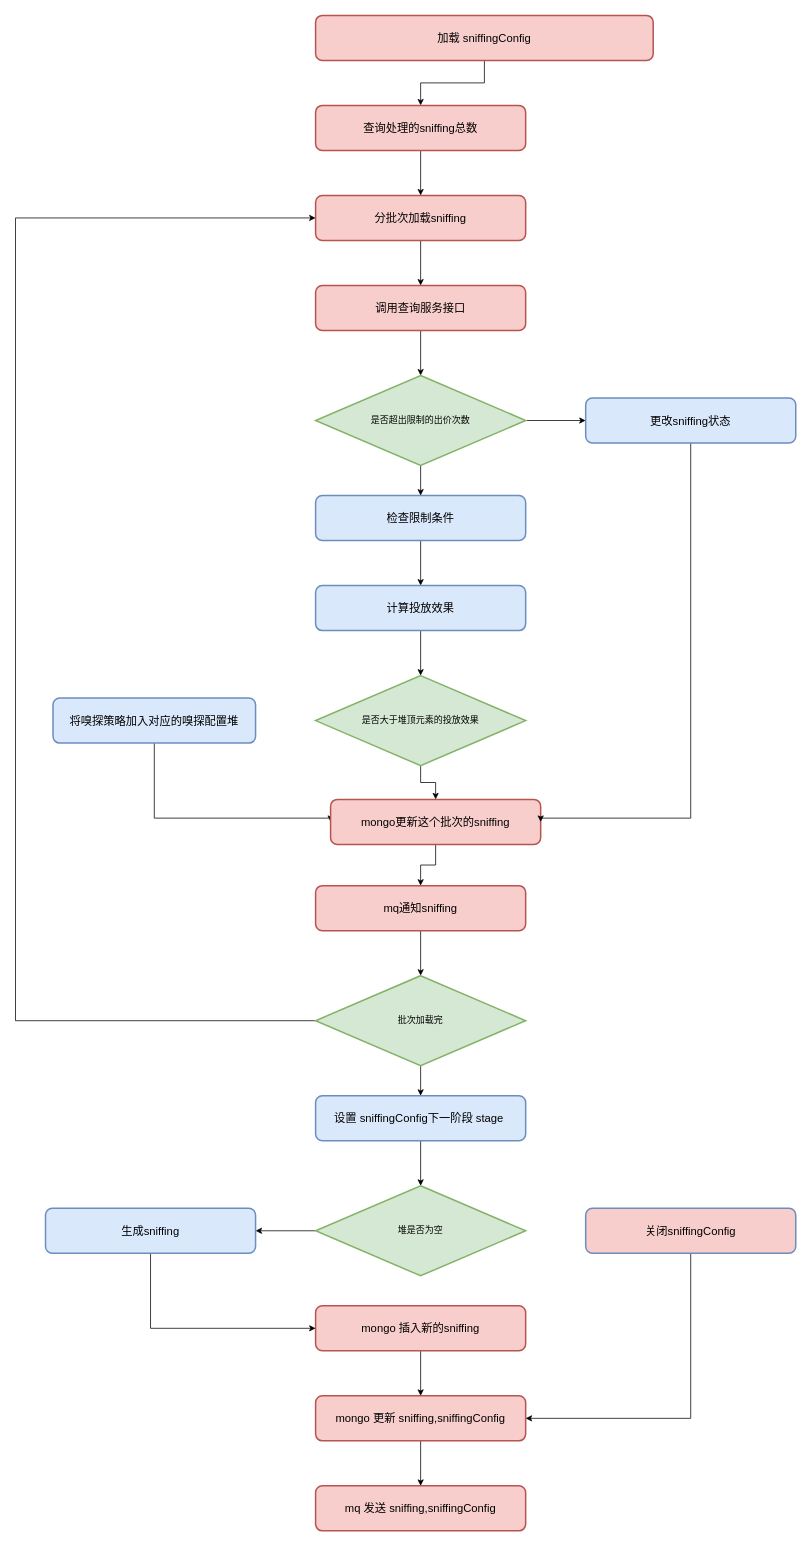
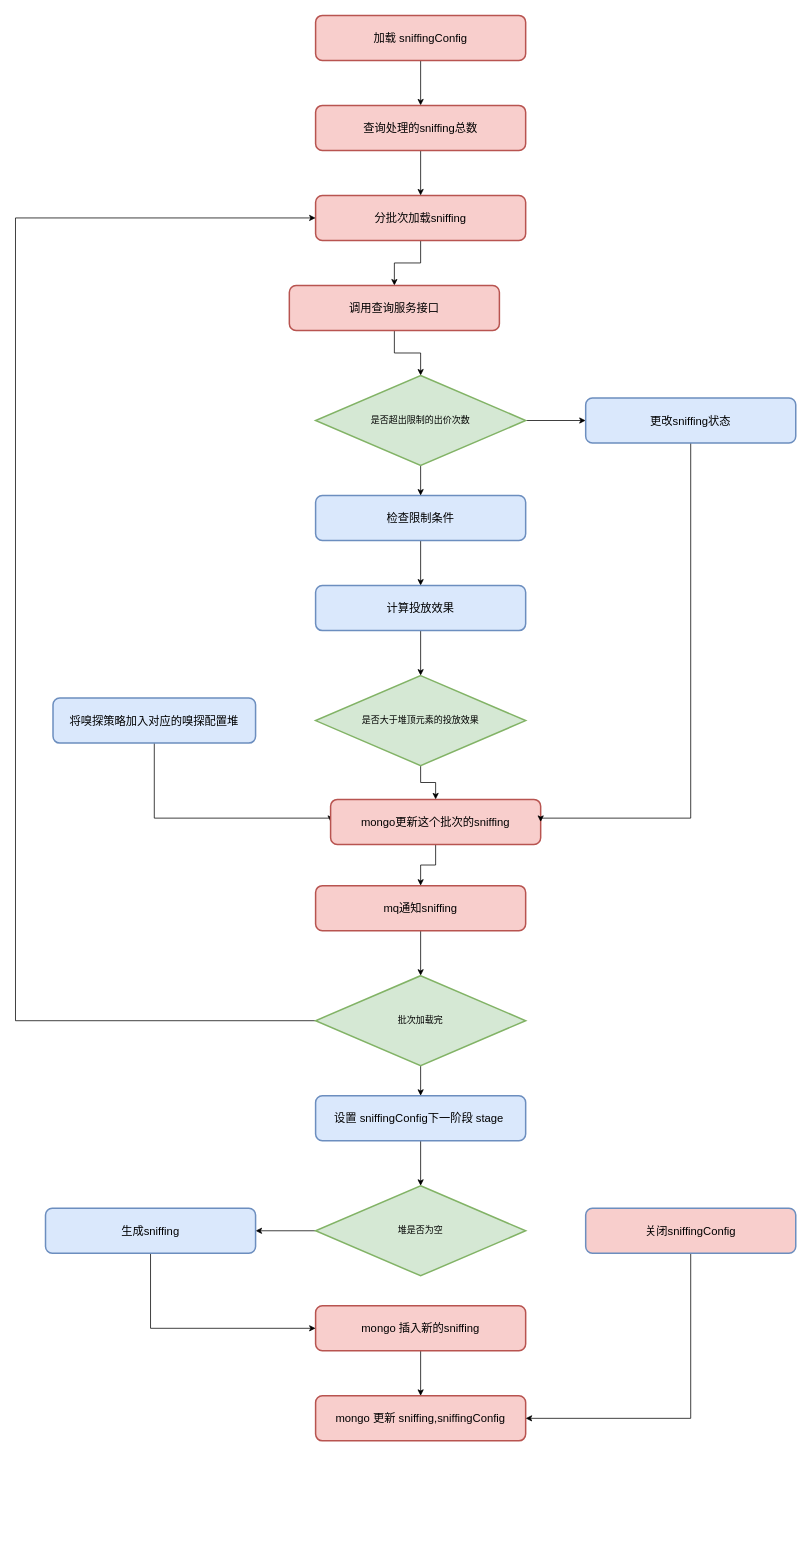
(484, 38) -> (420, 38)
(420, 308) -> (394, 308)
(420, 1460) -> none
(420, 1508) -> none
